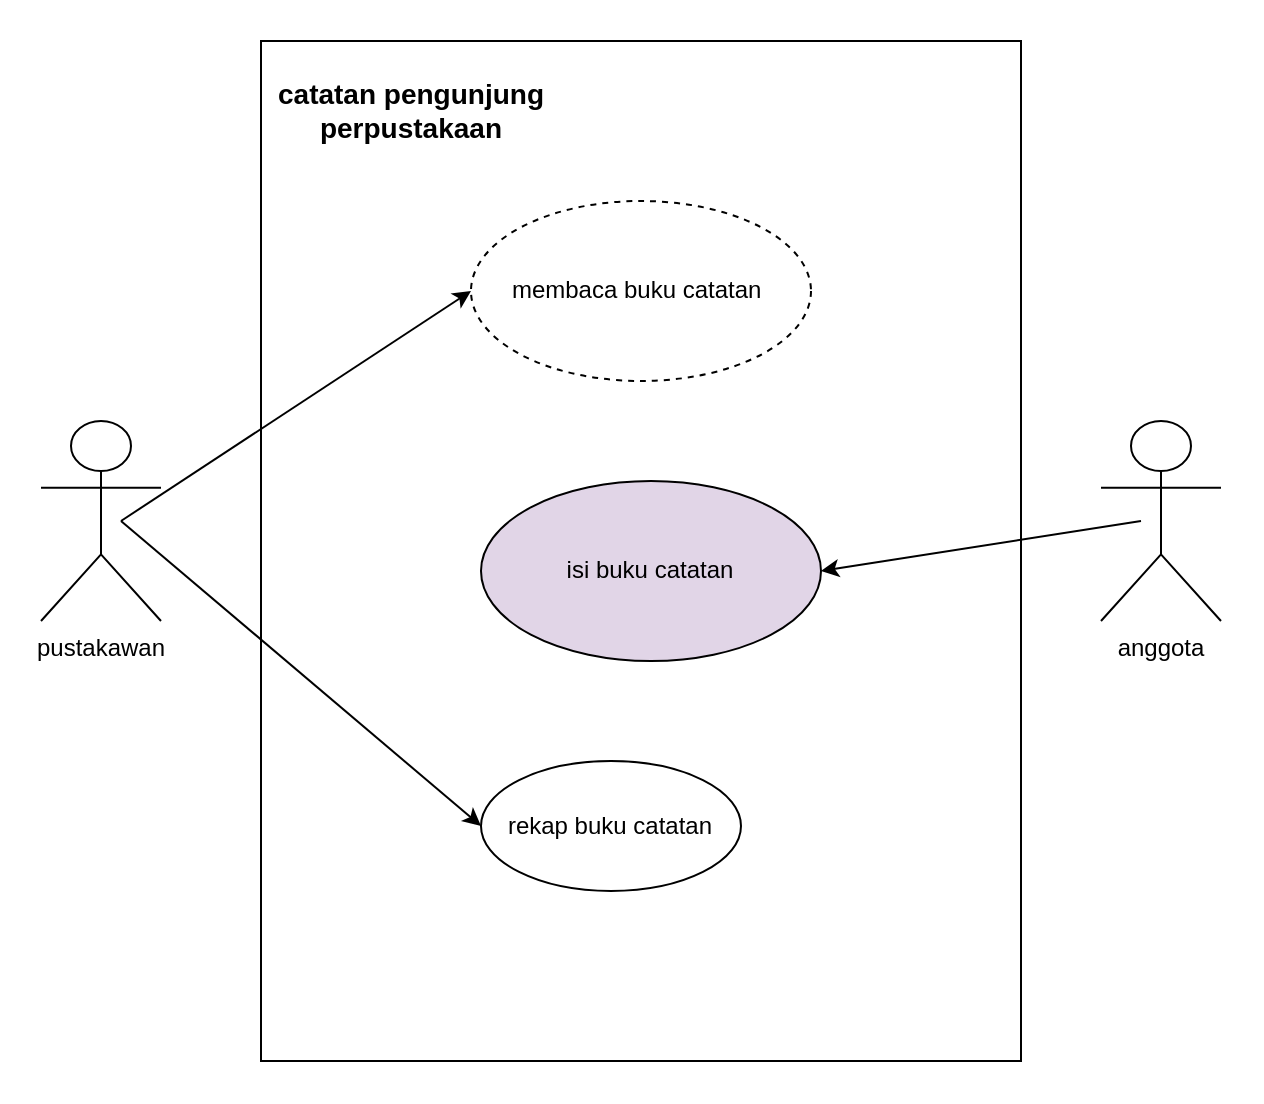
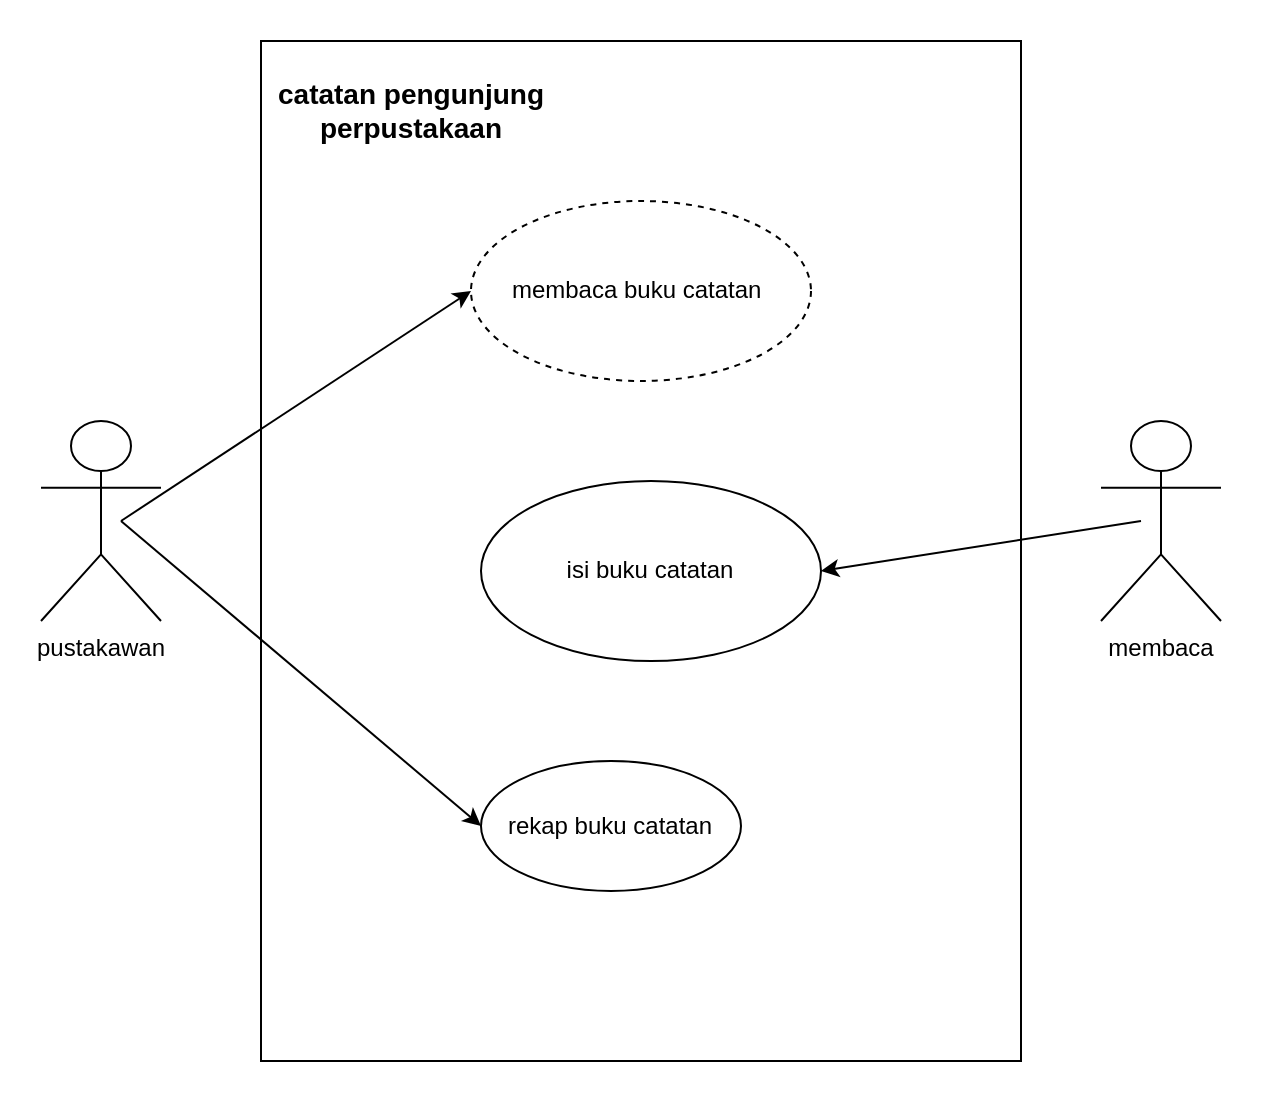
(651, 571) -> (651, 571)
(1162, 649) -> (1162, 649)
